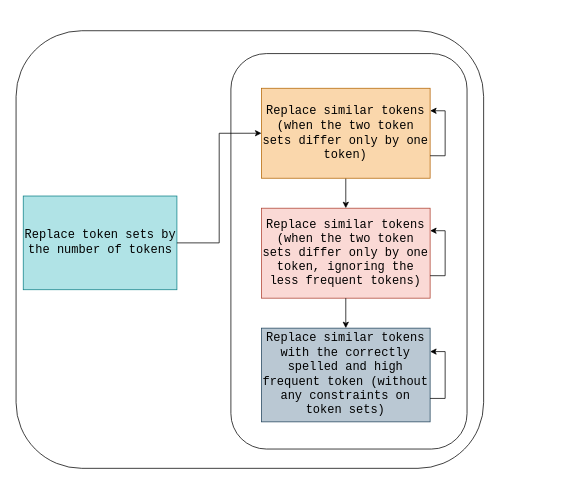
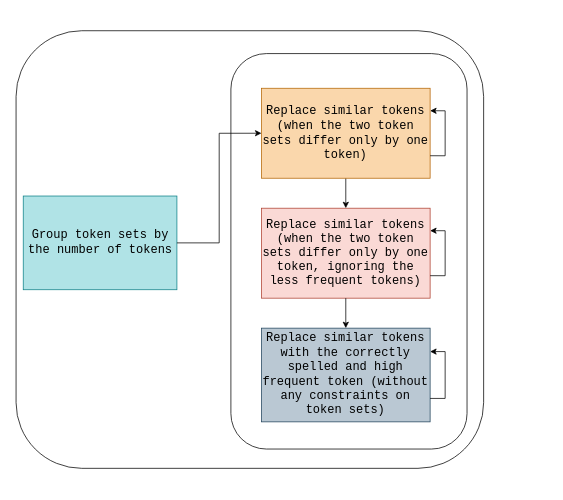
(101, 243) -> (101, 243)
